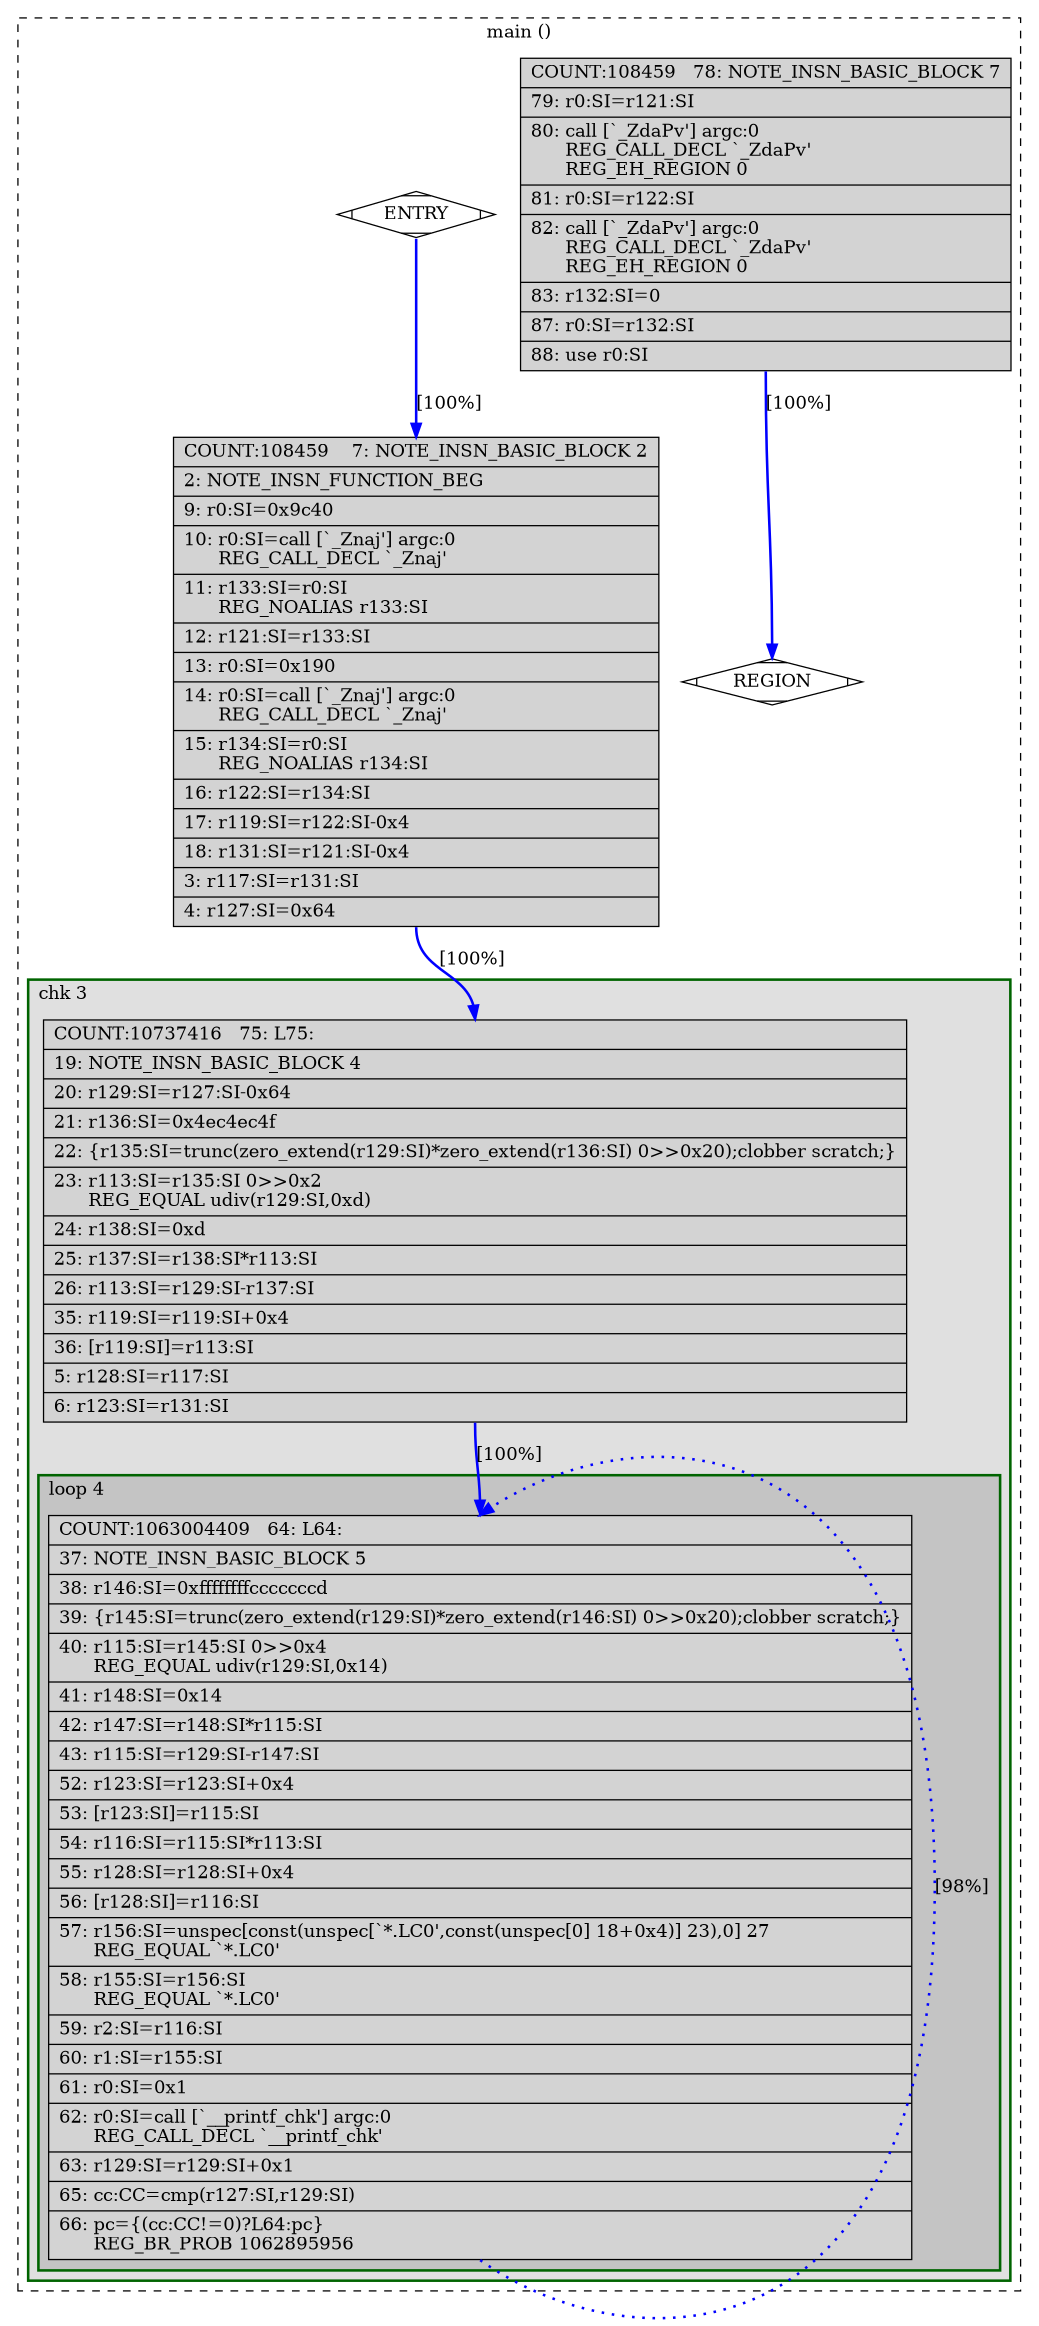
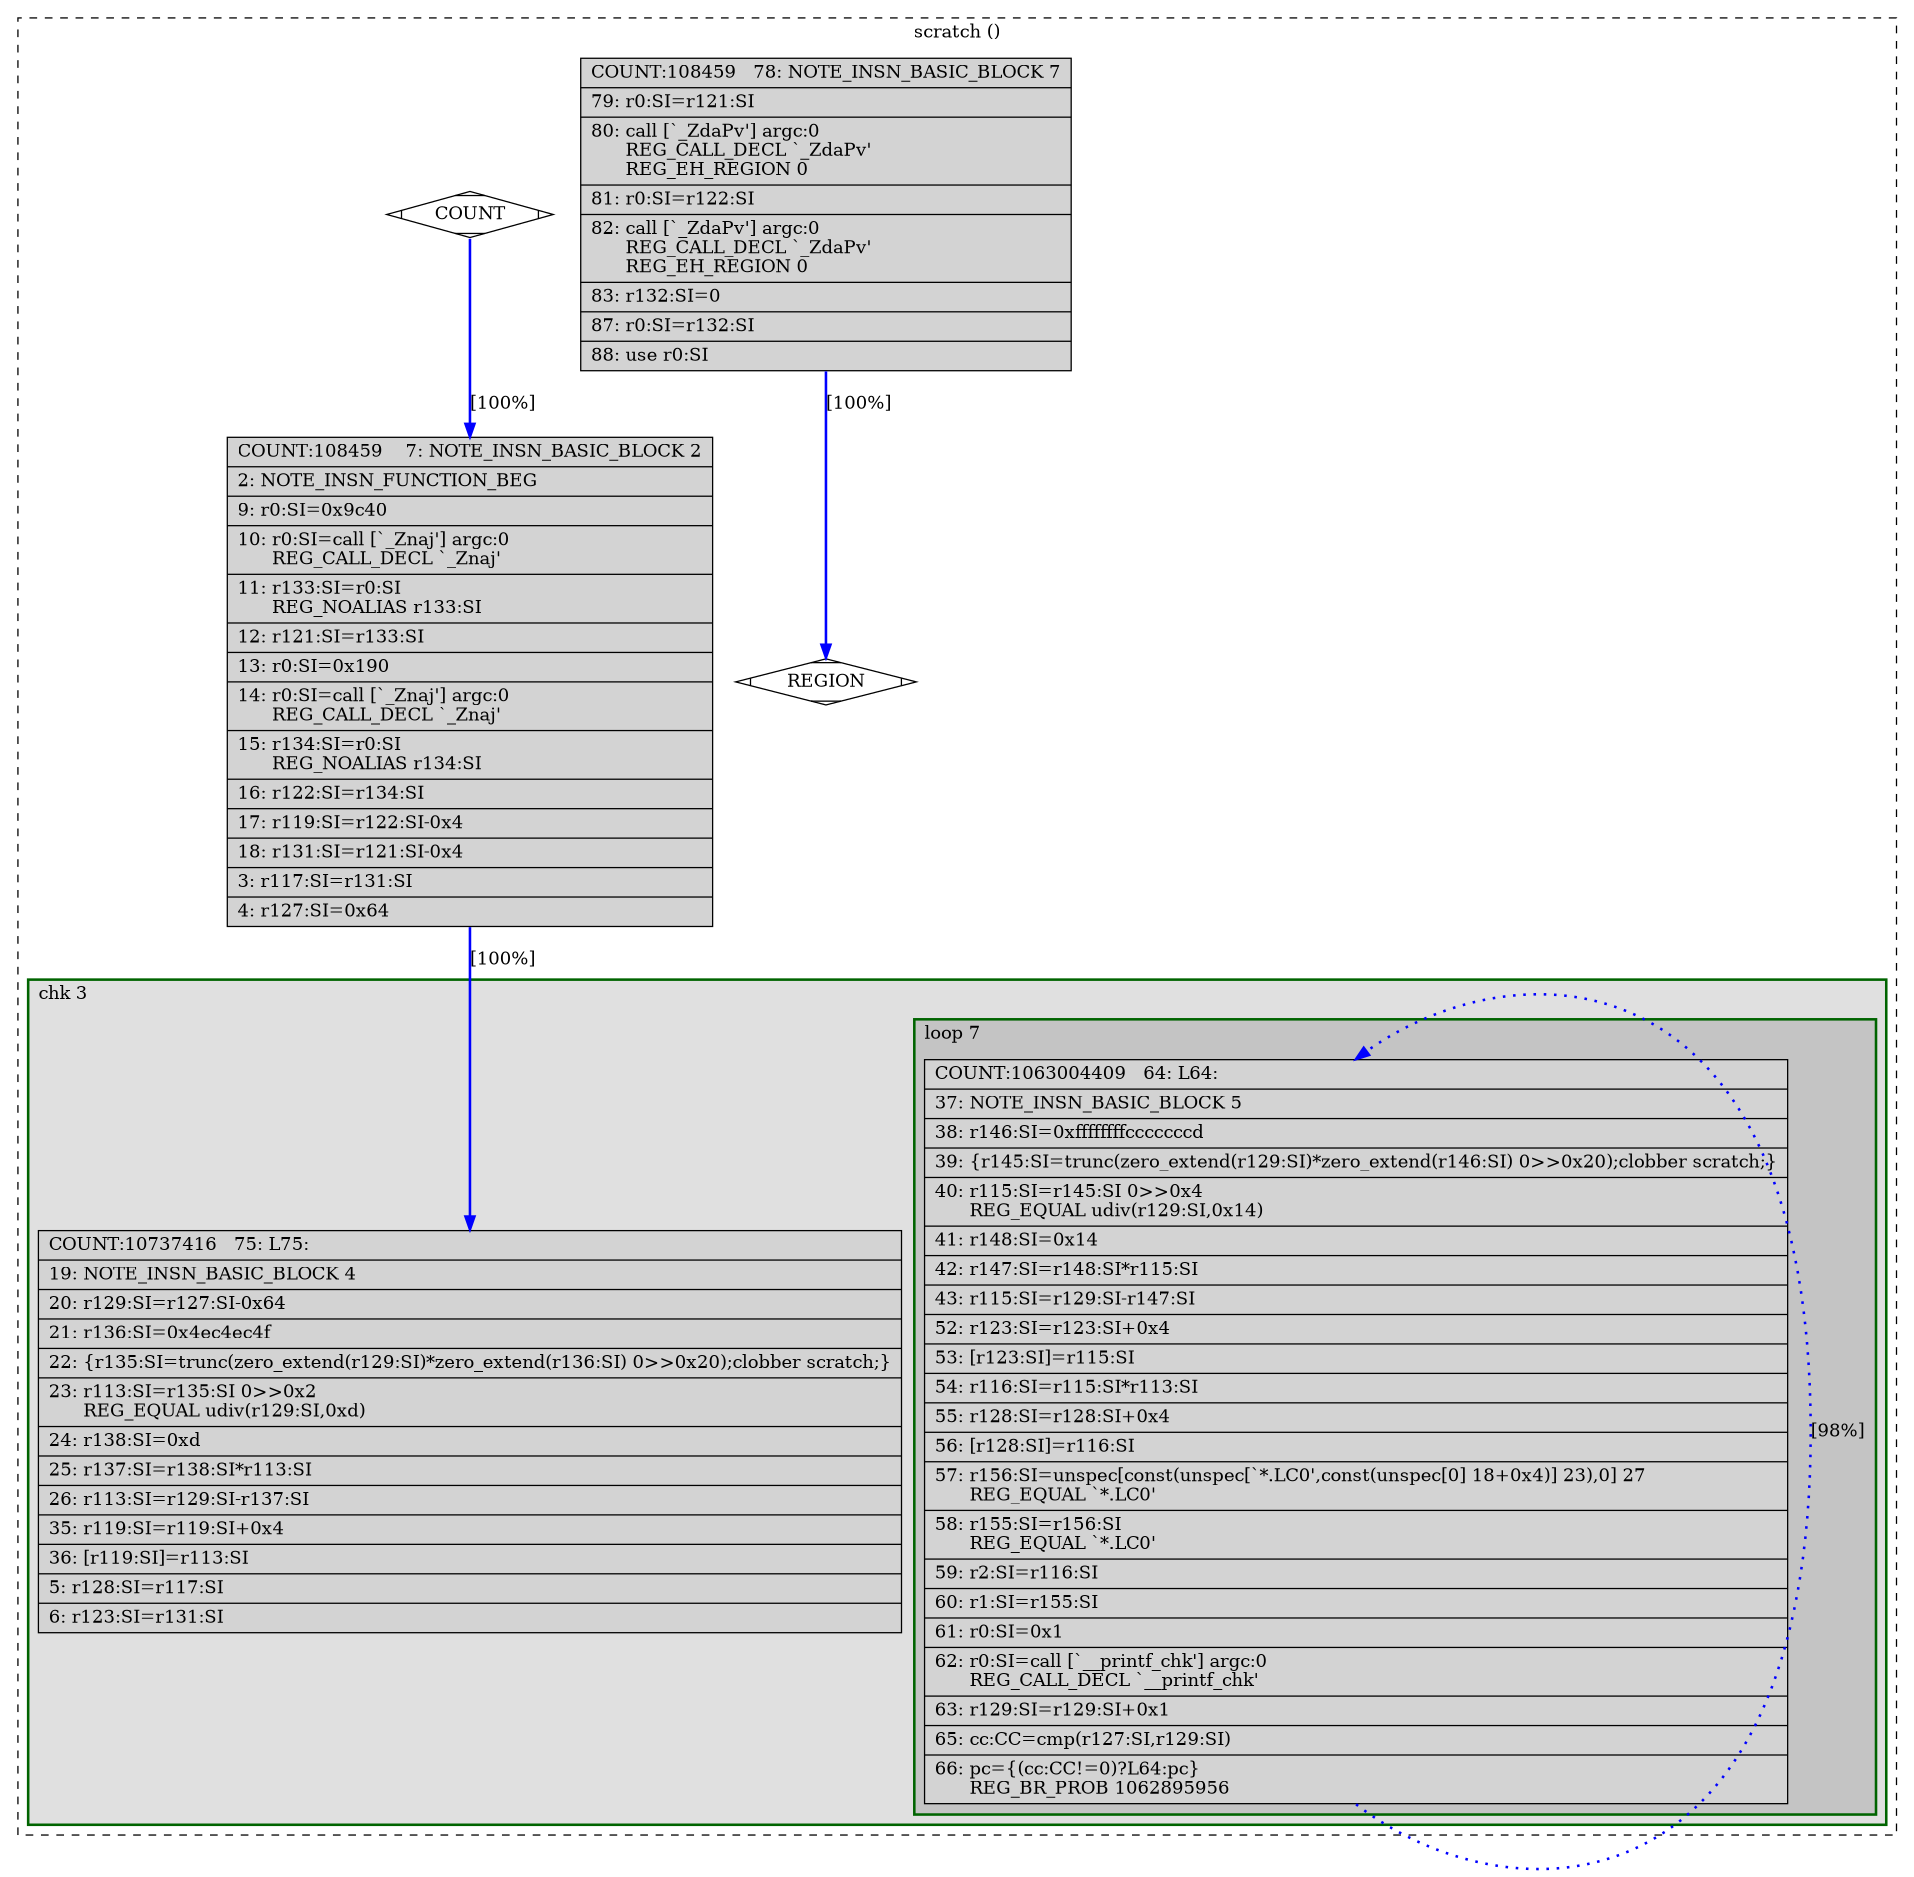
(519, 33) -> (957, 33)
(416, 214) -> (470, 214)
(477, 1462) -> none
(77, 1490) -> (953, 1034)
